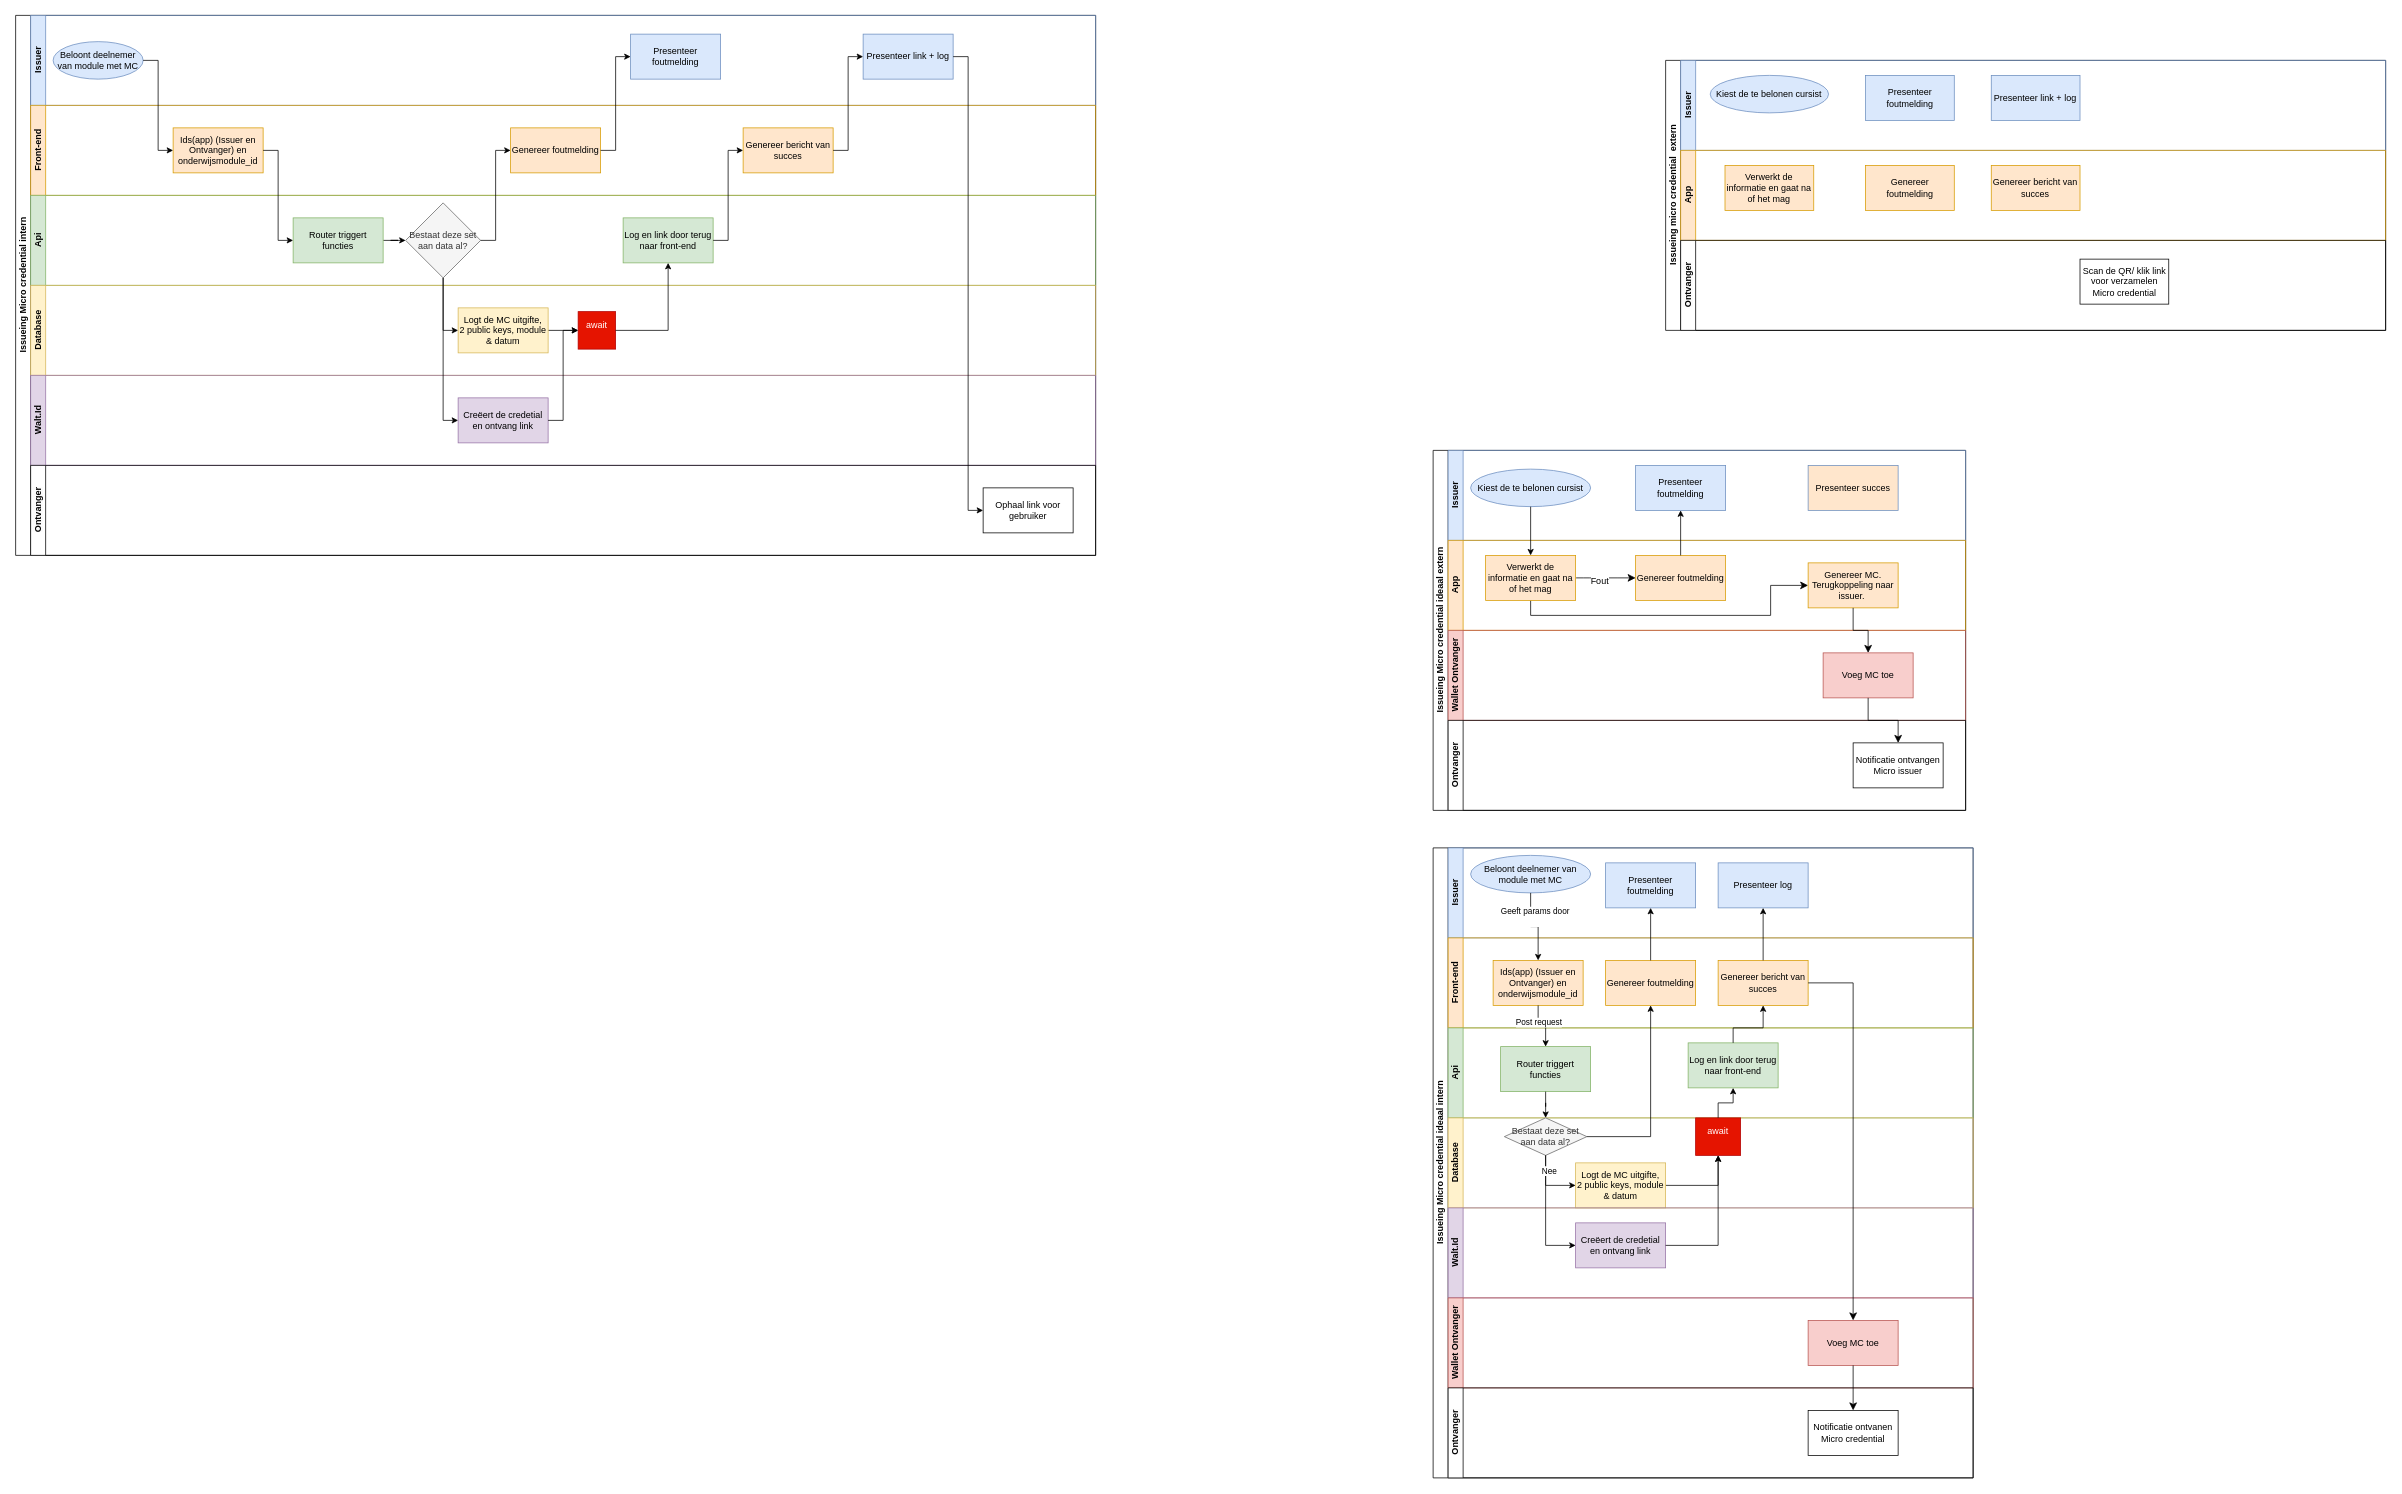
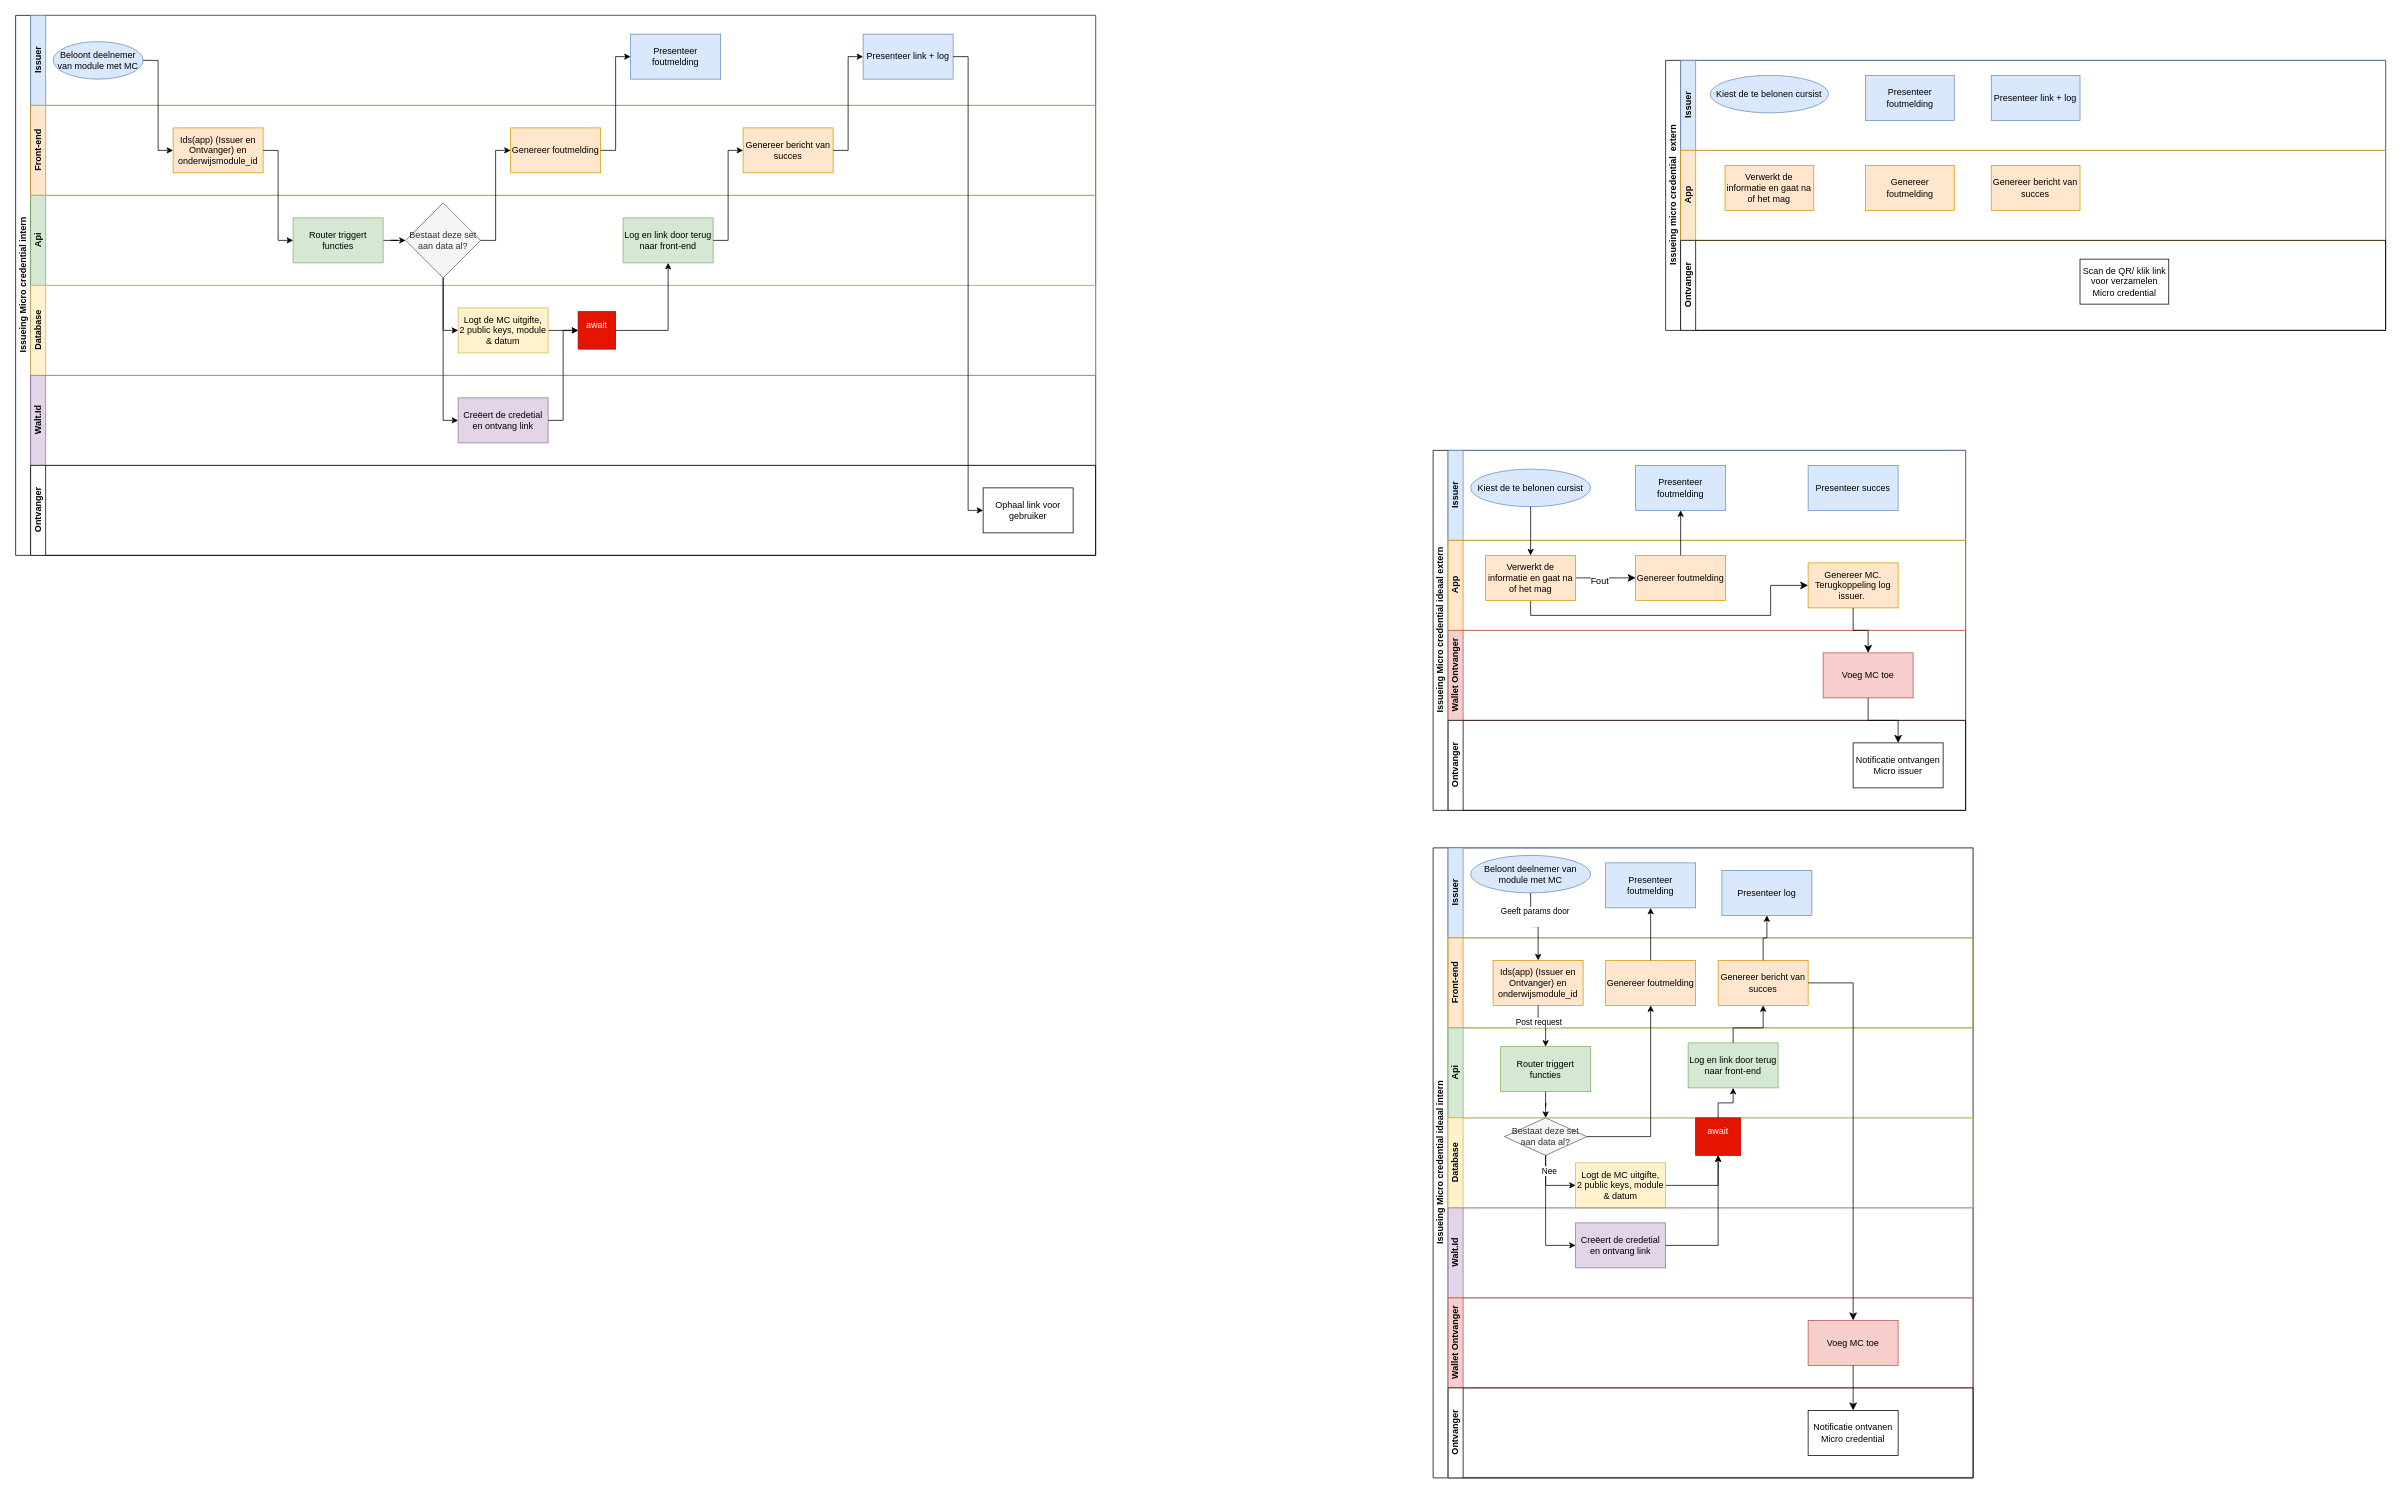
(1853, 488) -> (1853, 488)
(1853, 585) -> (1853, 585)
(1763, 885) -> (1767, 893)
